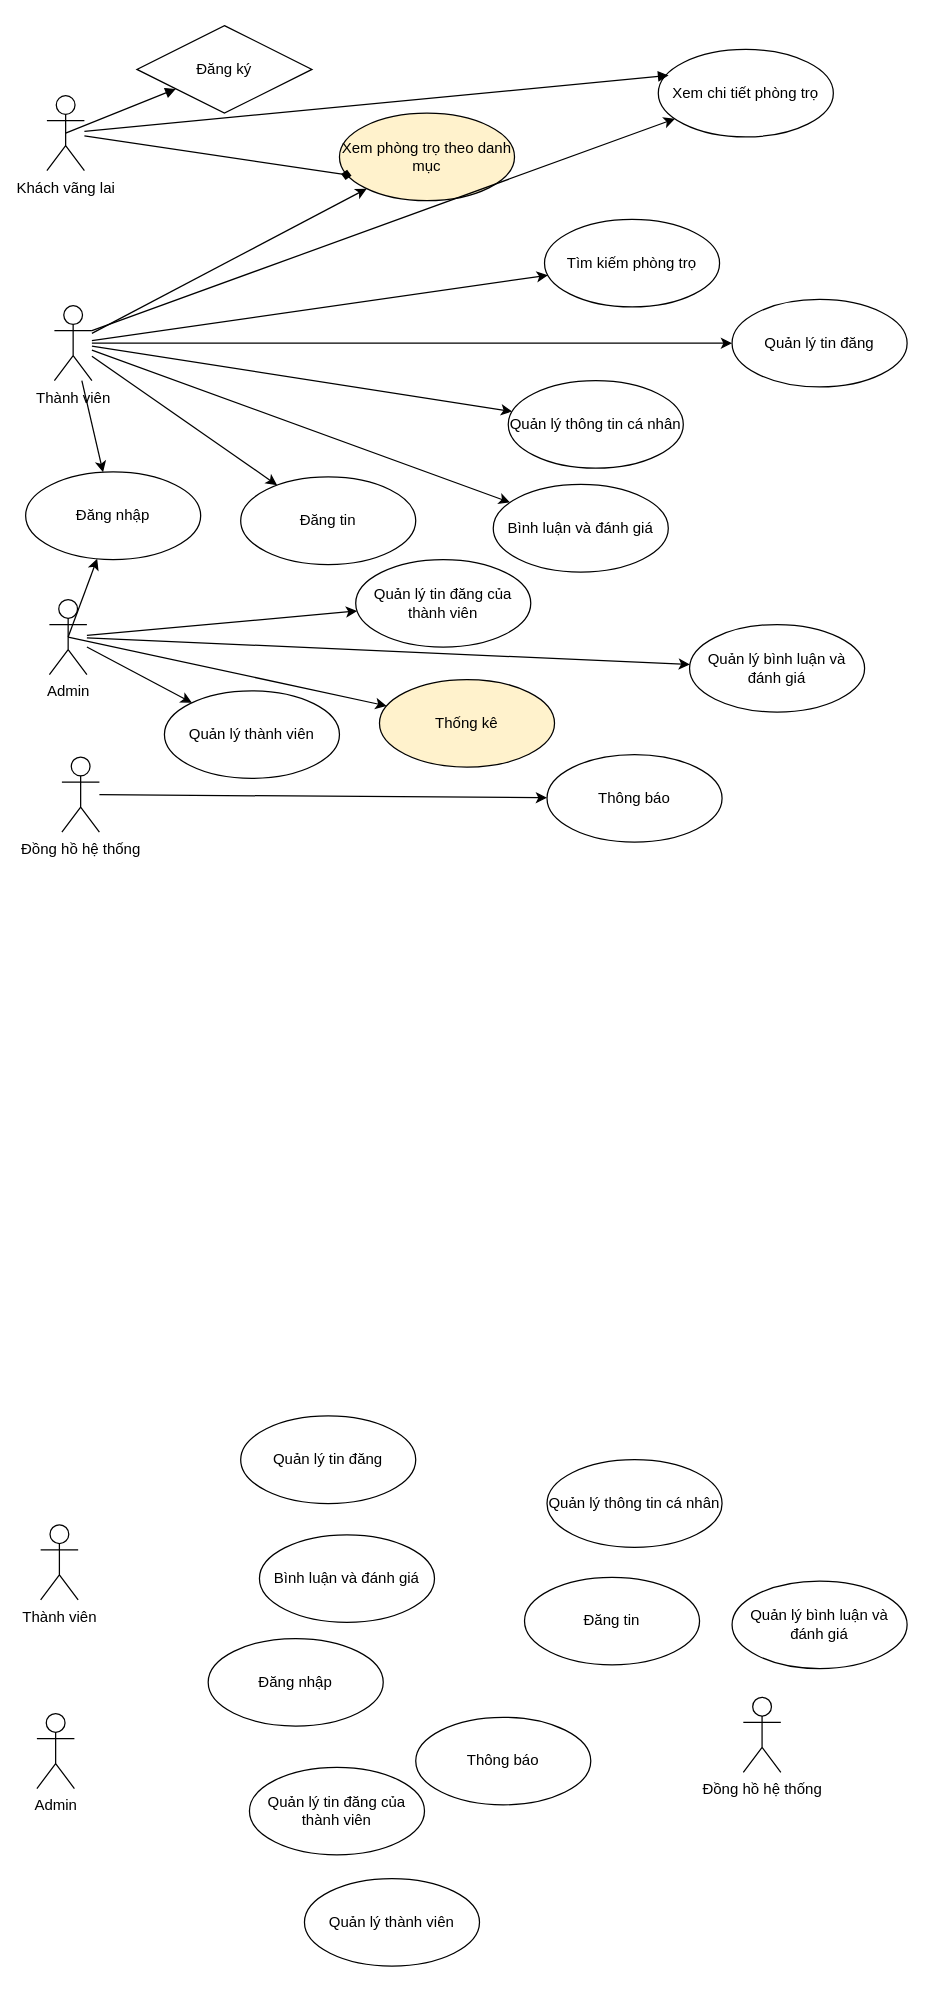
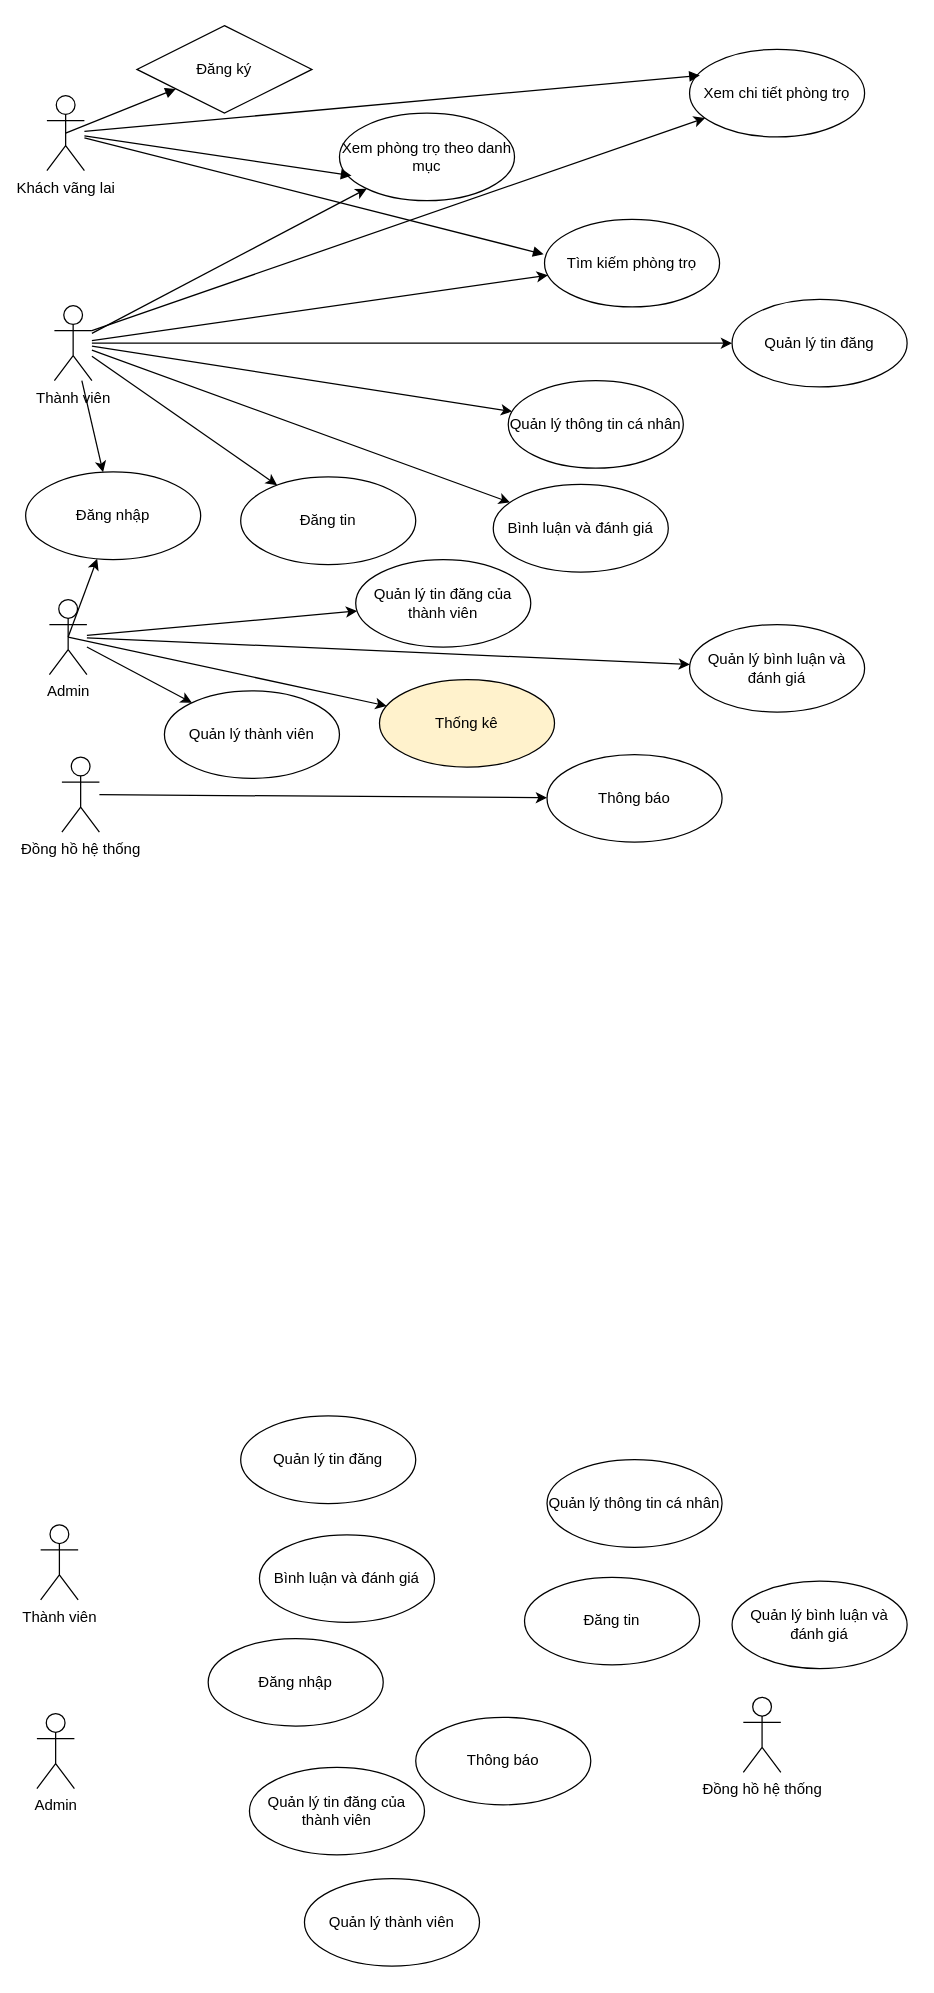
(746, 93) -> (777, 93)
(427, 157) -> (427, 157)
none -> (210, 170)
(340, 174) -> (340, 174)
